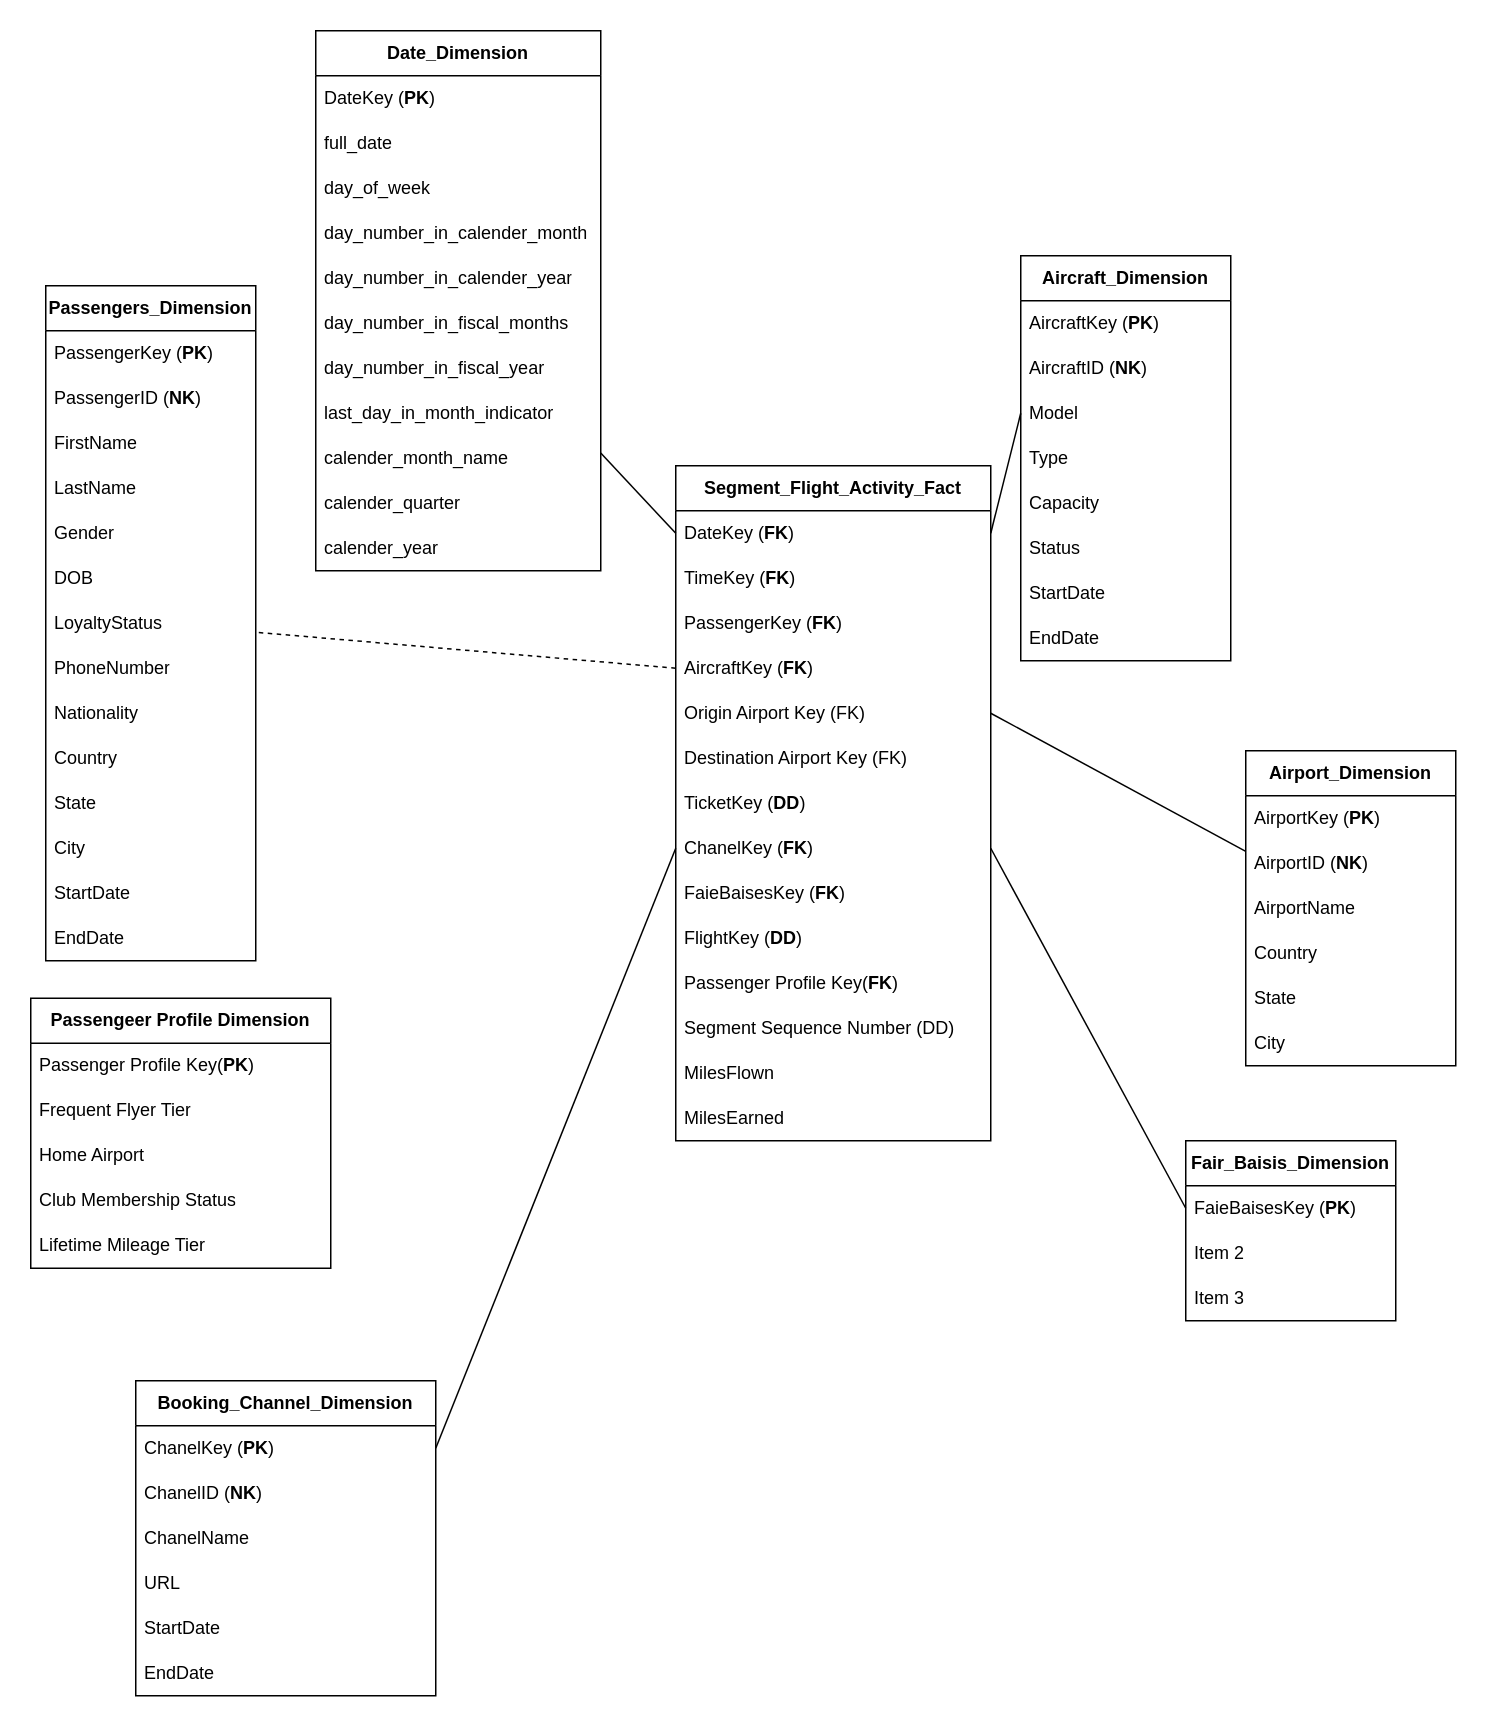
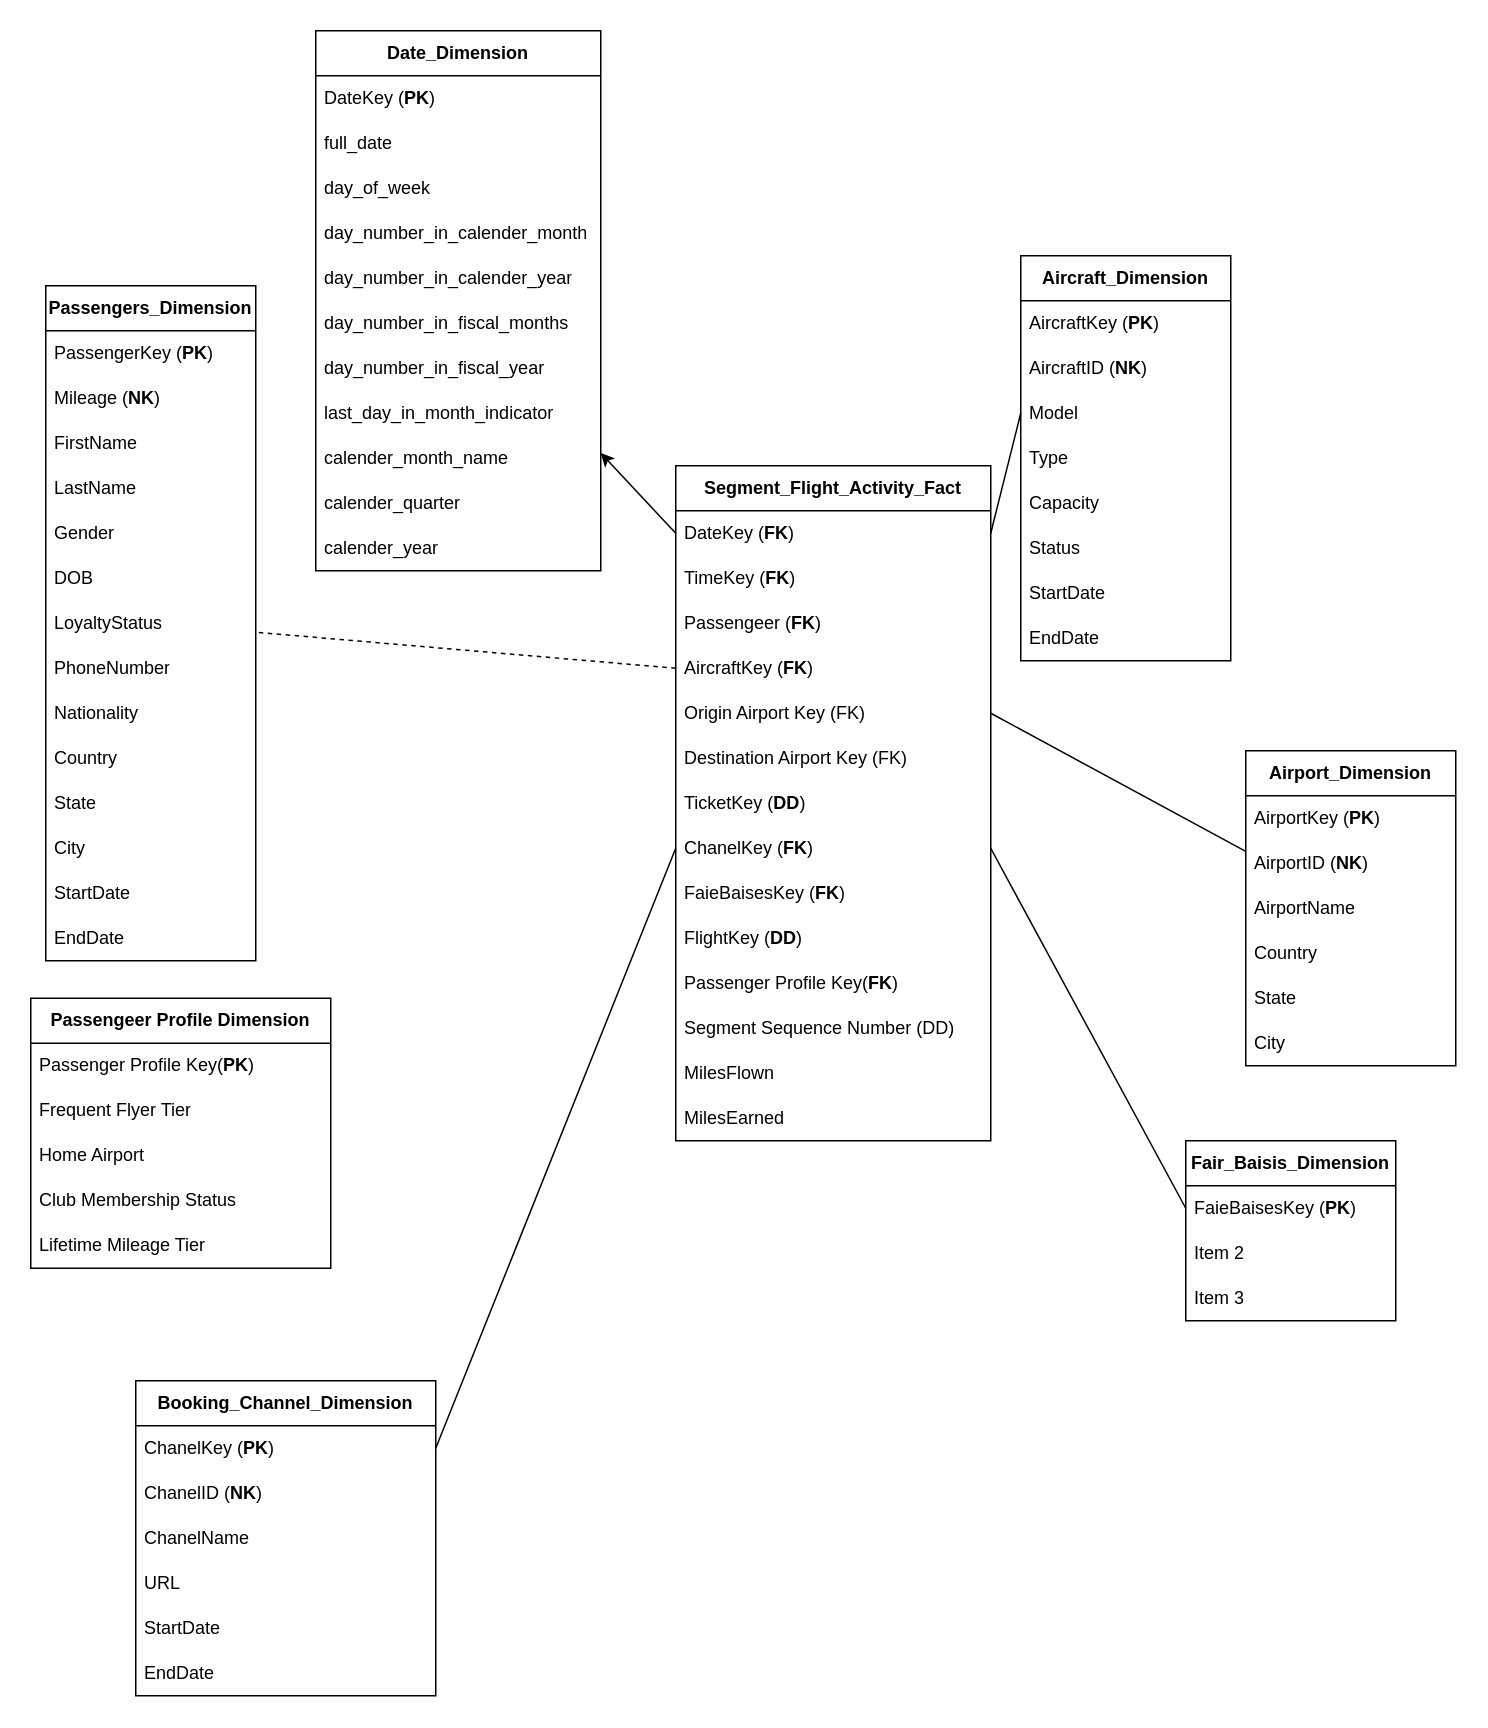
(133, 398) -> (108, 398)
(606, 458) -> (608, 461)
(768, 623) -> (758, 623)
